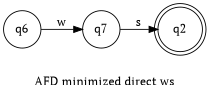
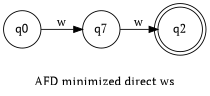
(139, 23) -> (139, 23)
(22, 29) -> (22, 29)
